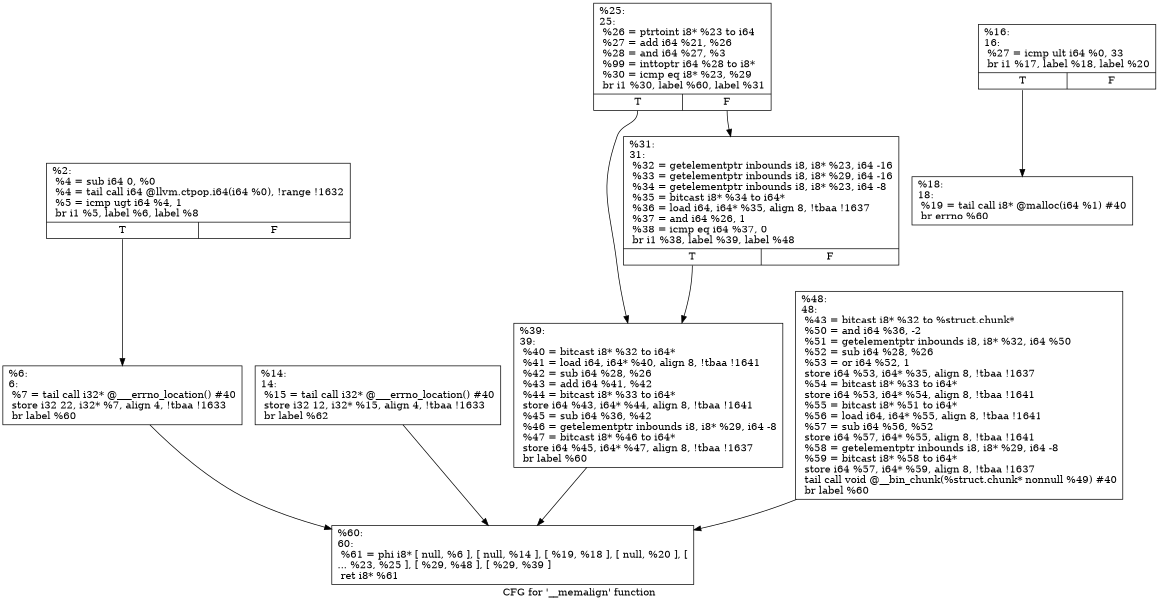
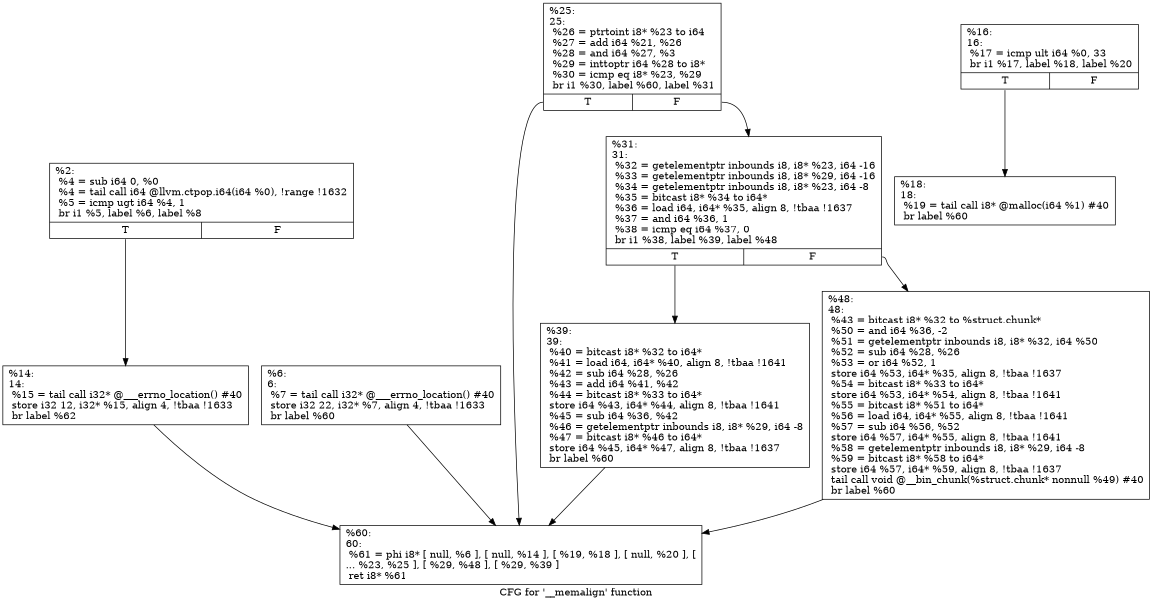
(1054, 54) -> (1037, 54)
(677, 64) -> (627, 64)
(609, 209) -> (513, 307)
(953, 216) -> (934, 216)
(688, 219) -> (670, 219)
none -> (893, 271)
(122, 299) -> (126, 299)
